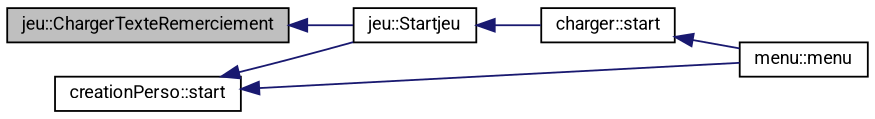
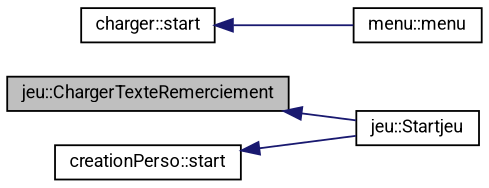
(518, 25) -> none
(500, 75) -> none
